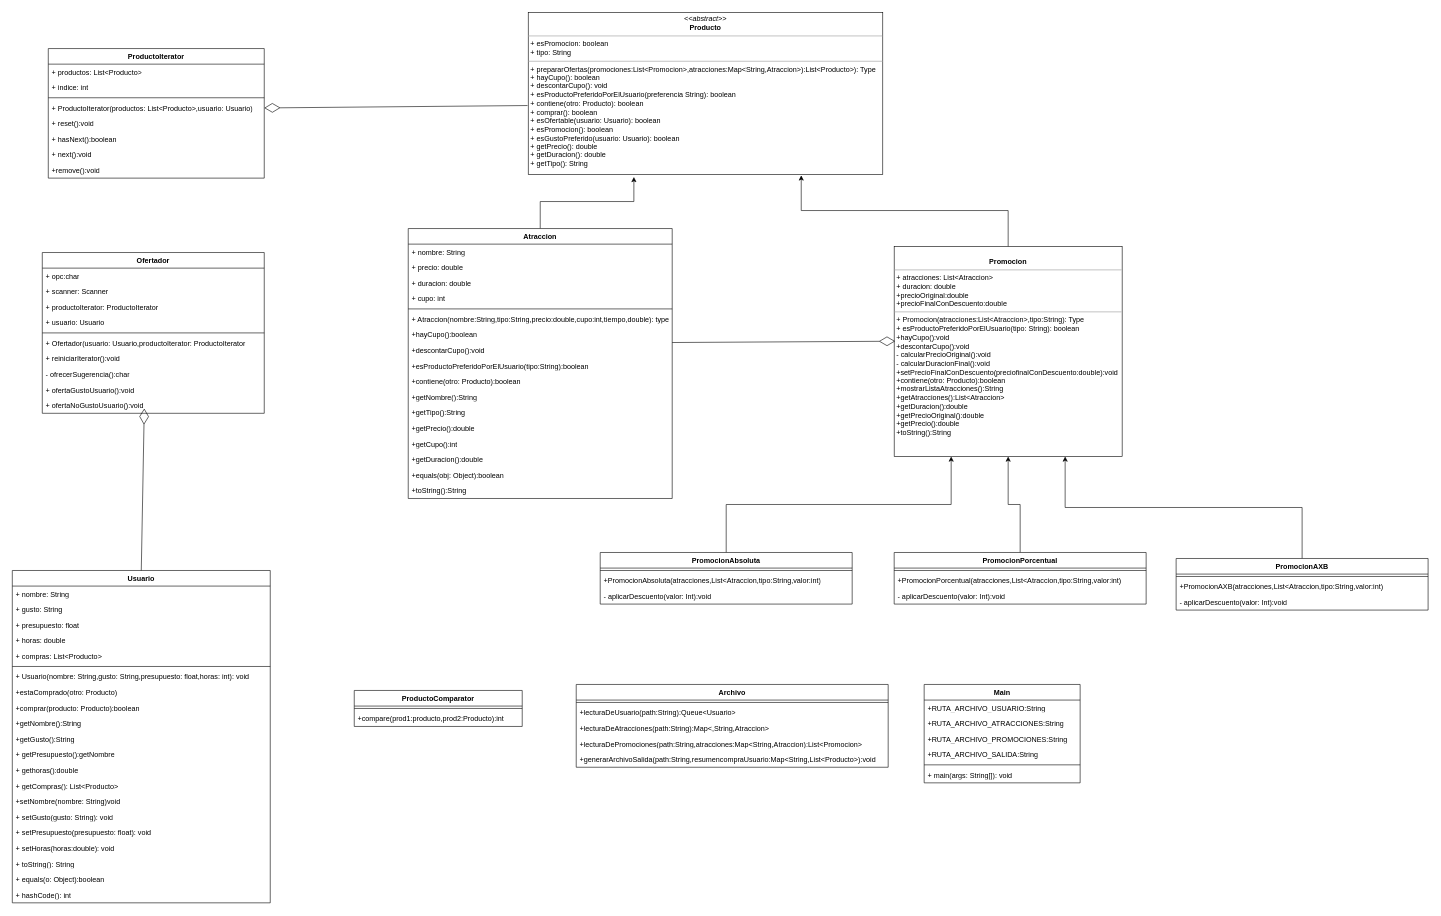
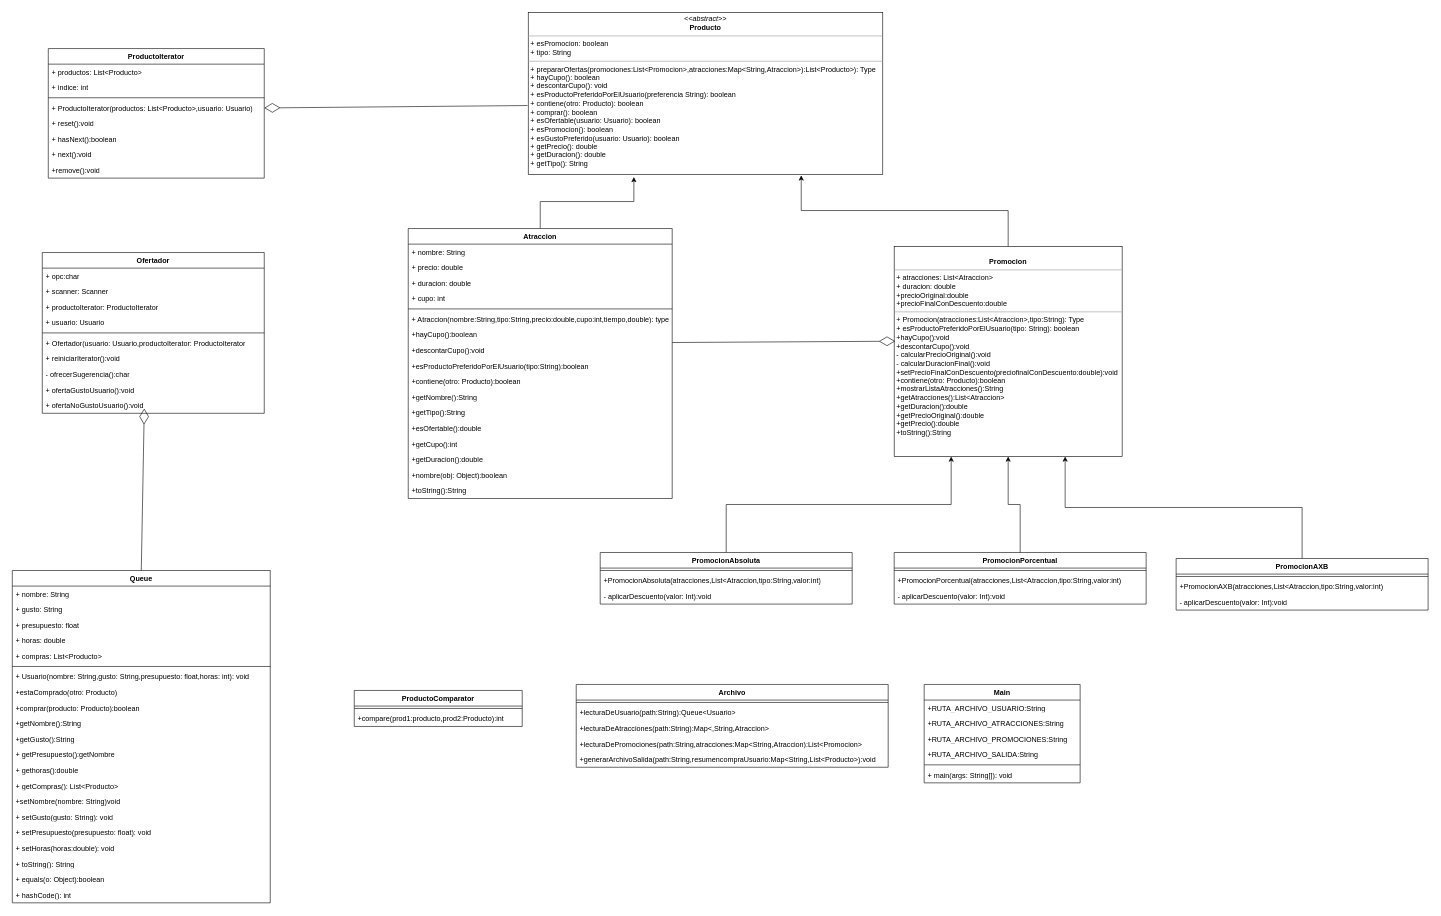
(447, 429) -> (451, 429)
(464, 476) -> (465, 476)
(141, 579) -> (141, 579)
